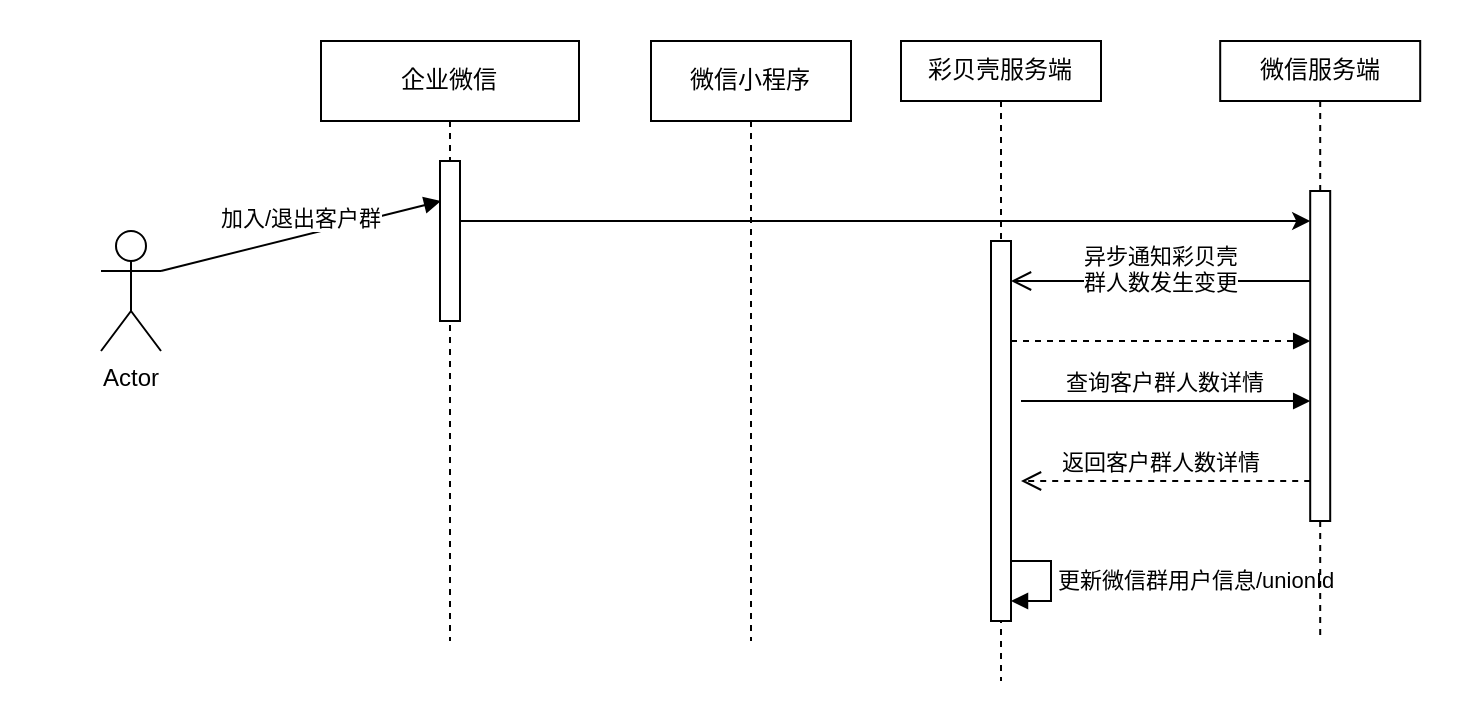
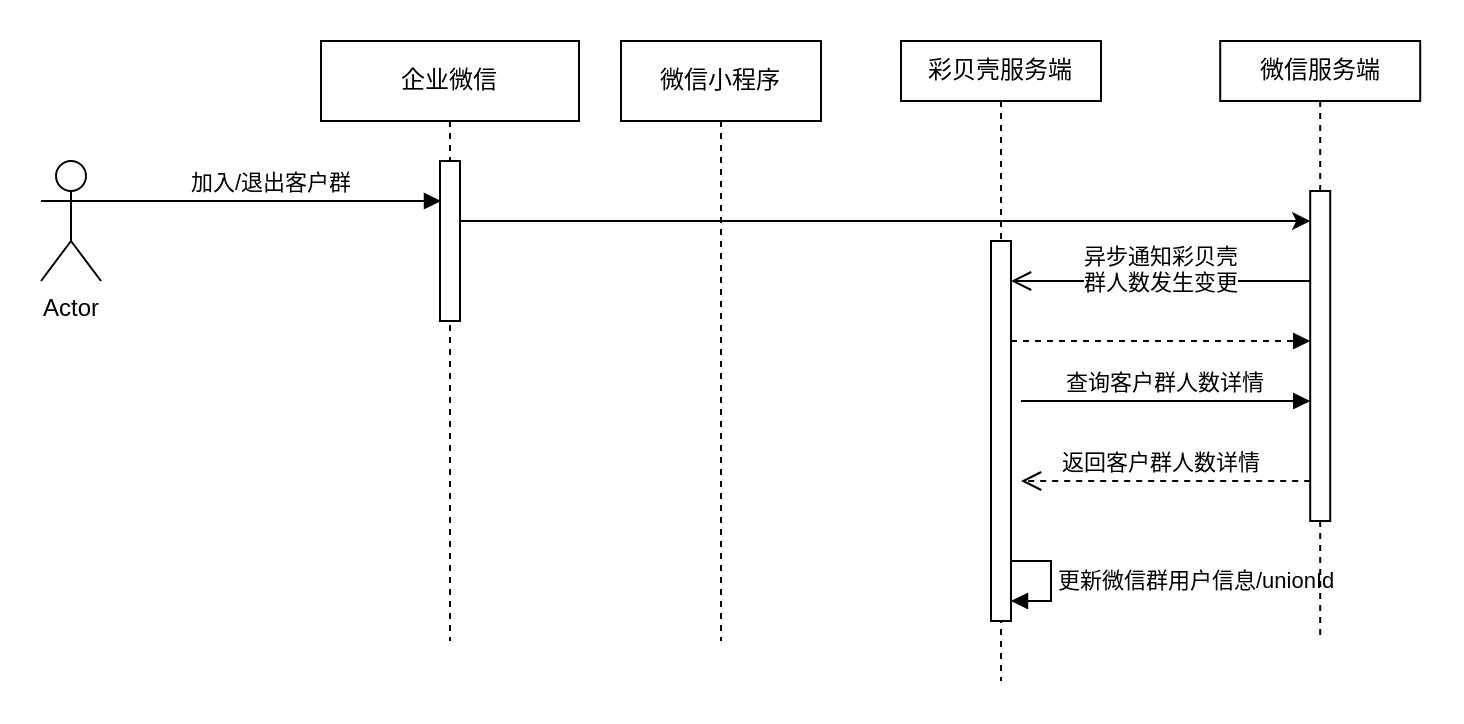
(131, 291) -> (71, 221)
(751, 341) -> (721, 341)
